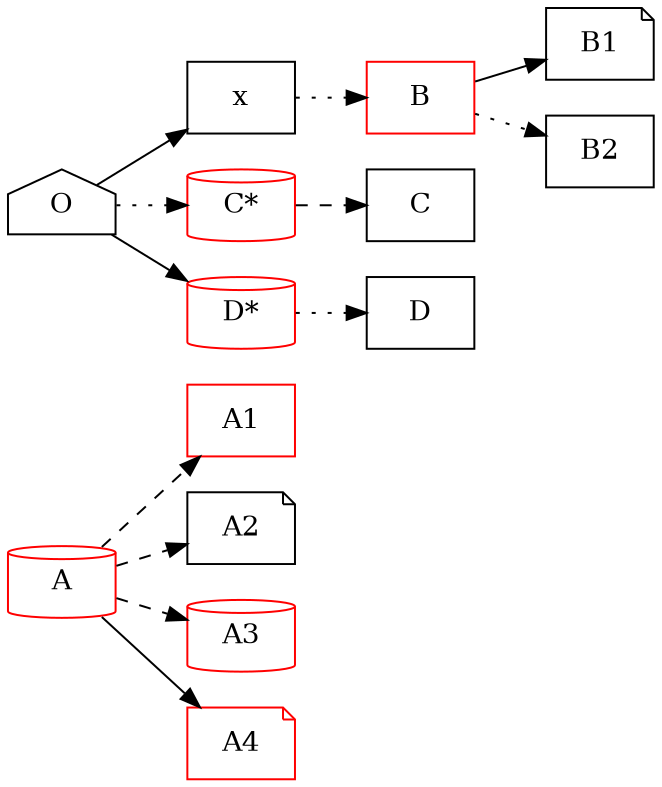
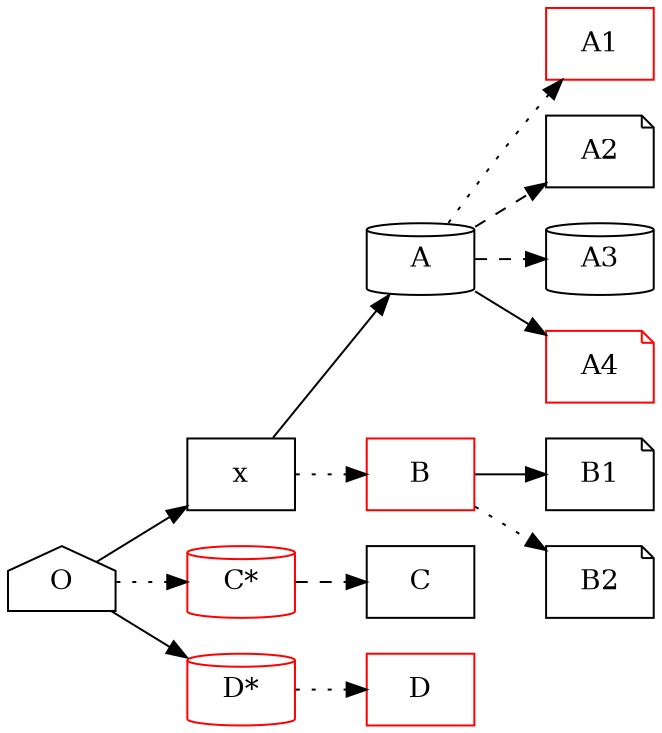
(600, 151) -> (600, 582)
(421, 313) -> (421, 690)
none -> (325, 374)
(143, 509) -> (497, 158)
(62, 582) -> (421, 259)
(241, 636) -> (600, 259)
